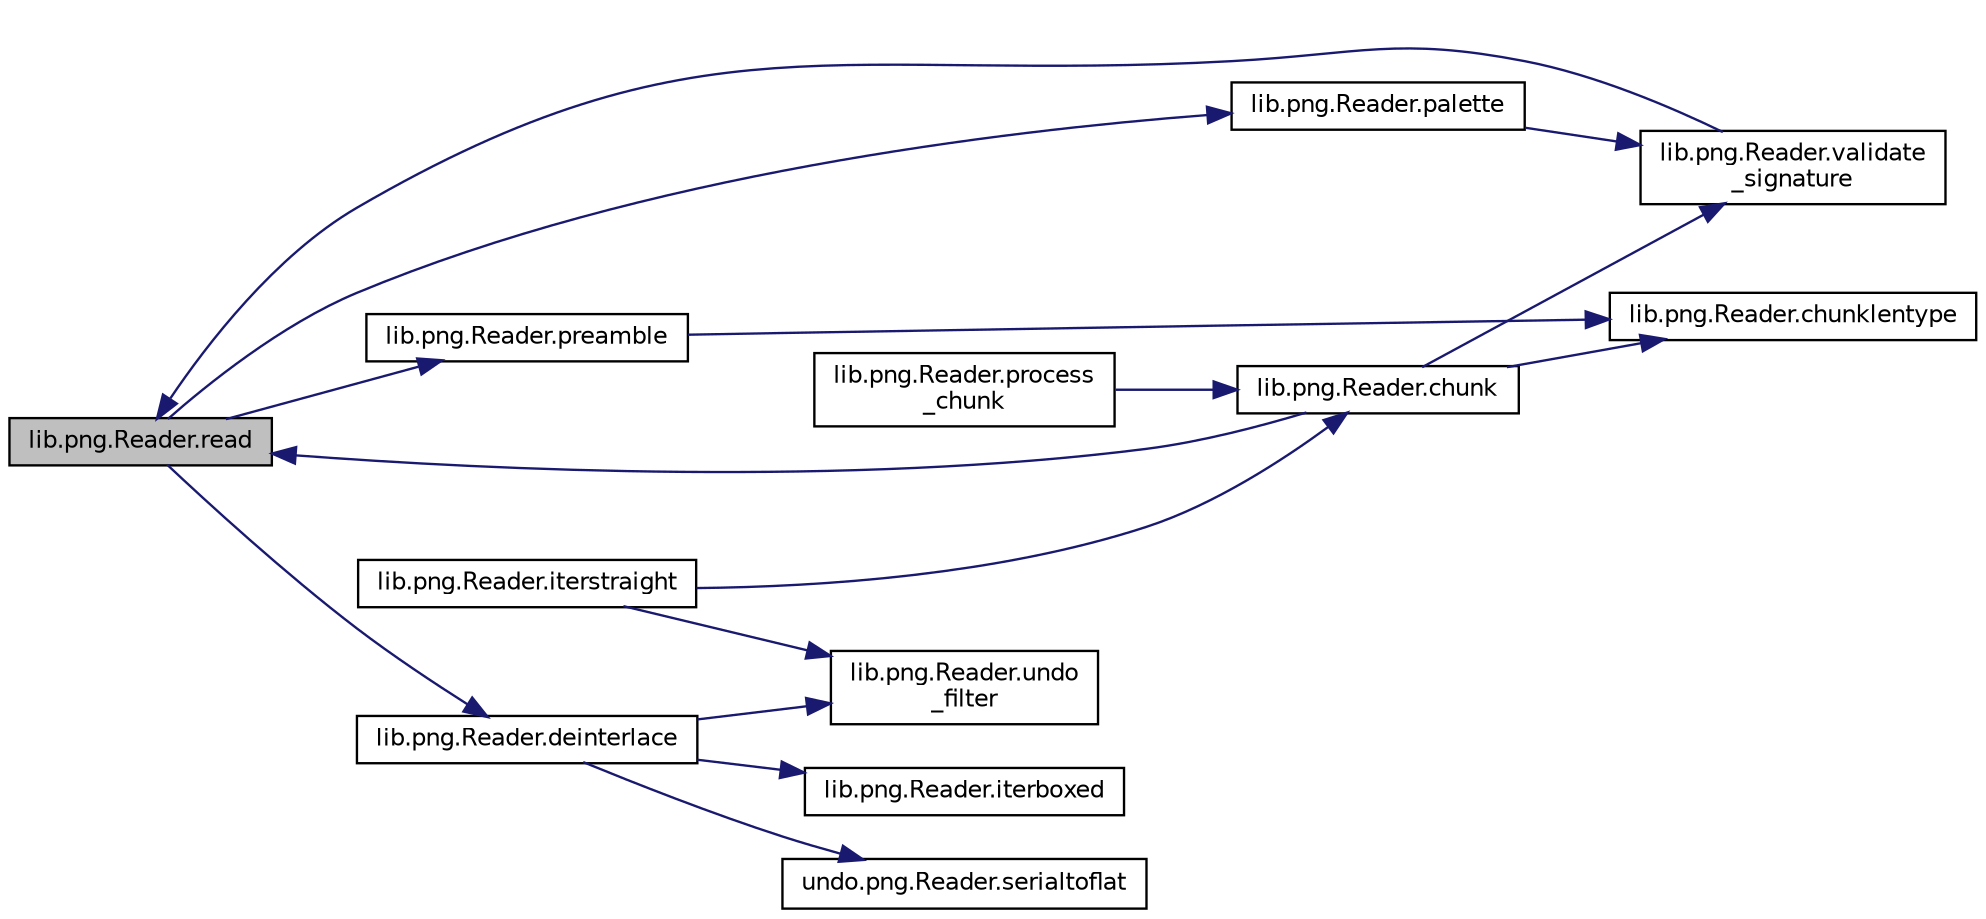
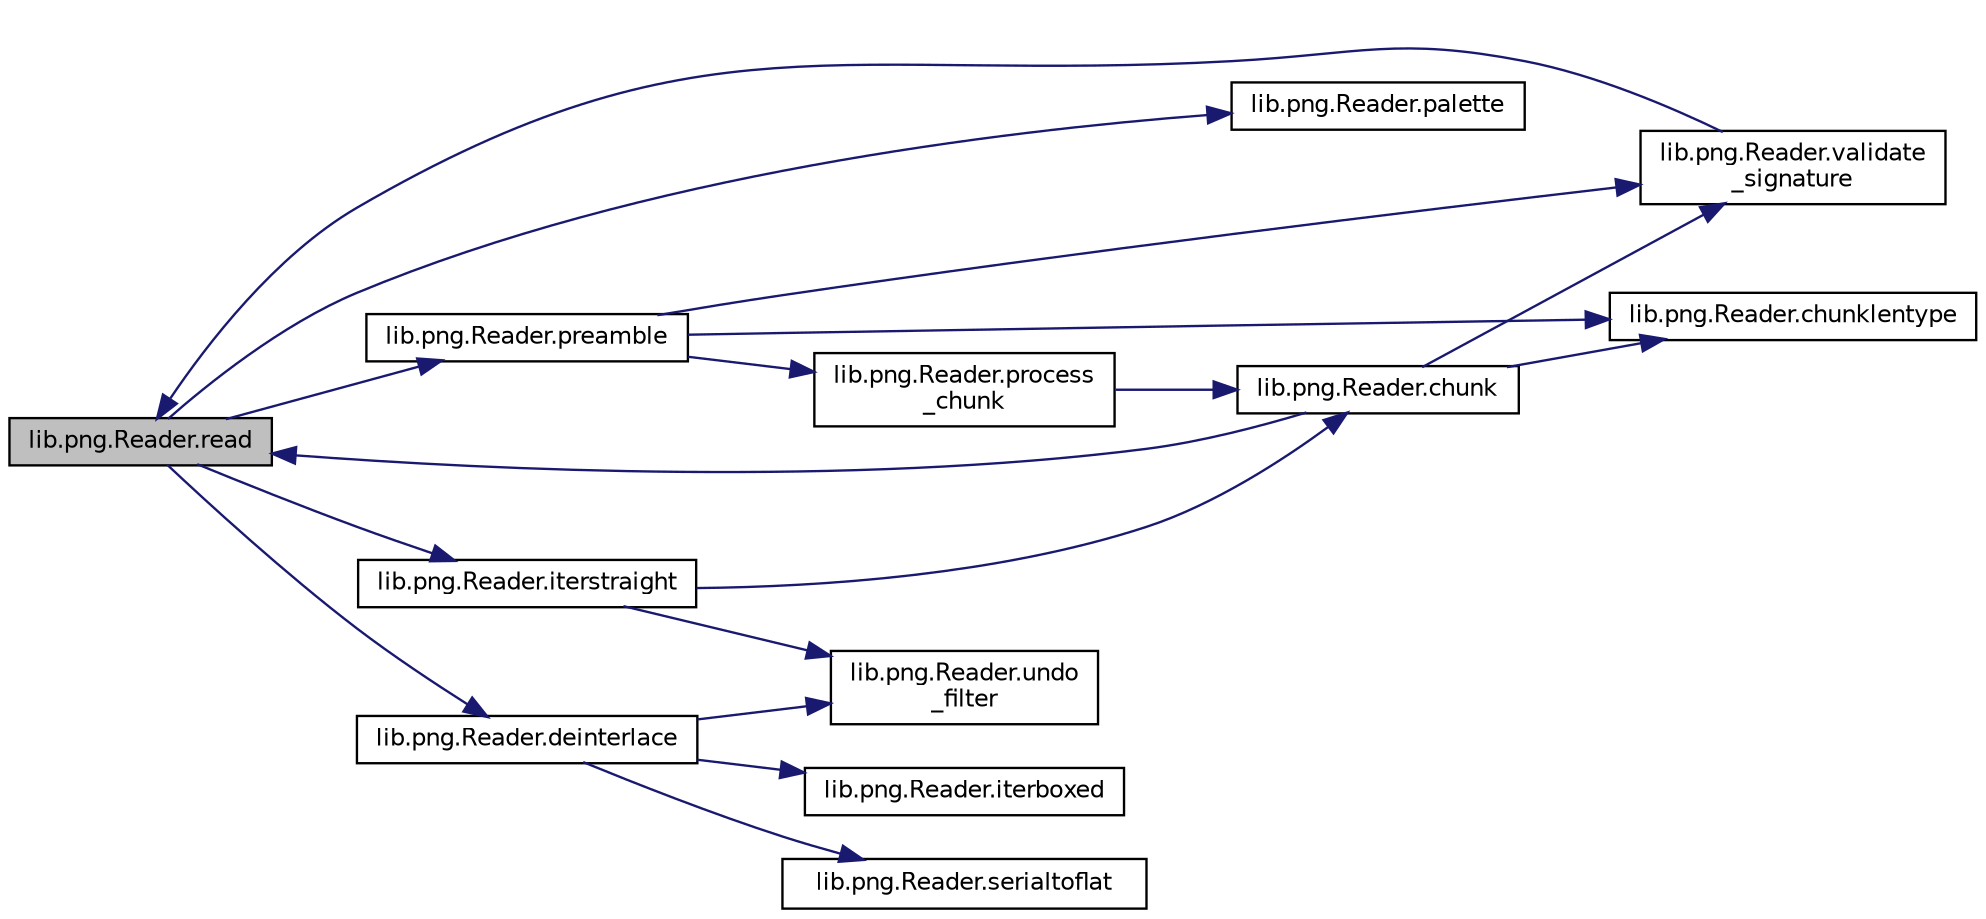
(1571, 135) -> (1136, 246)
none -> (739, 363)
none -> (314, 511)
(964, 884) -> (964, 884)
